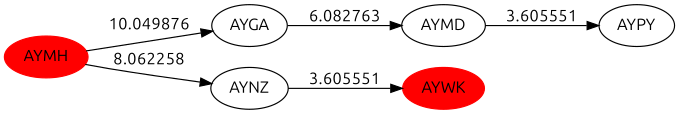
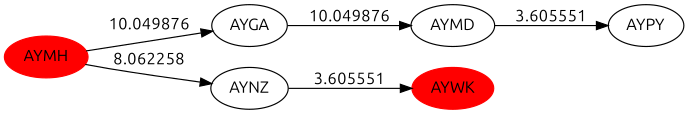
(345, 17) -> (350, 17)
